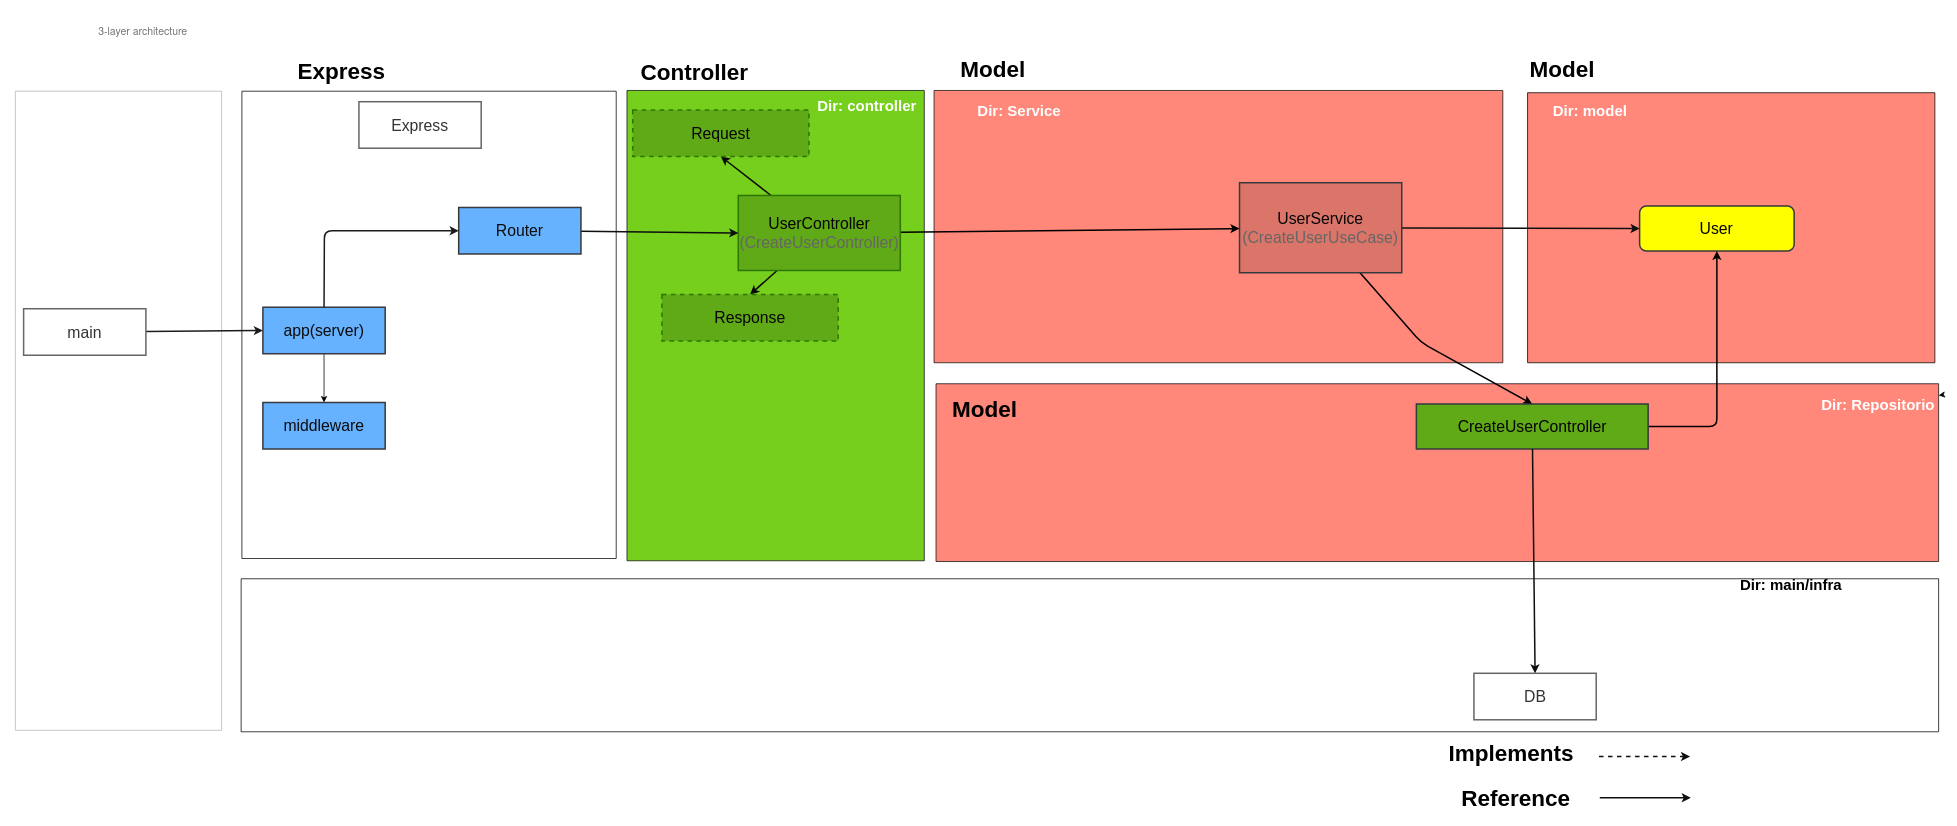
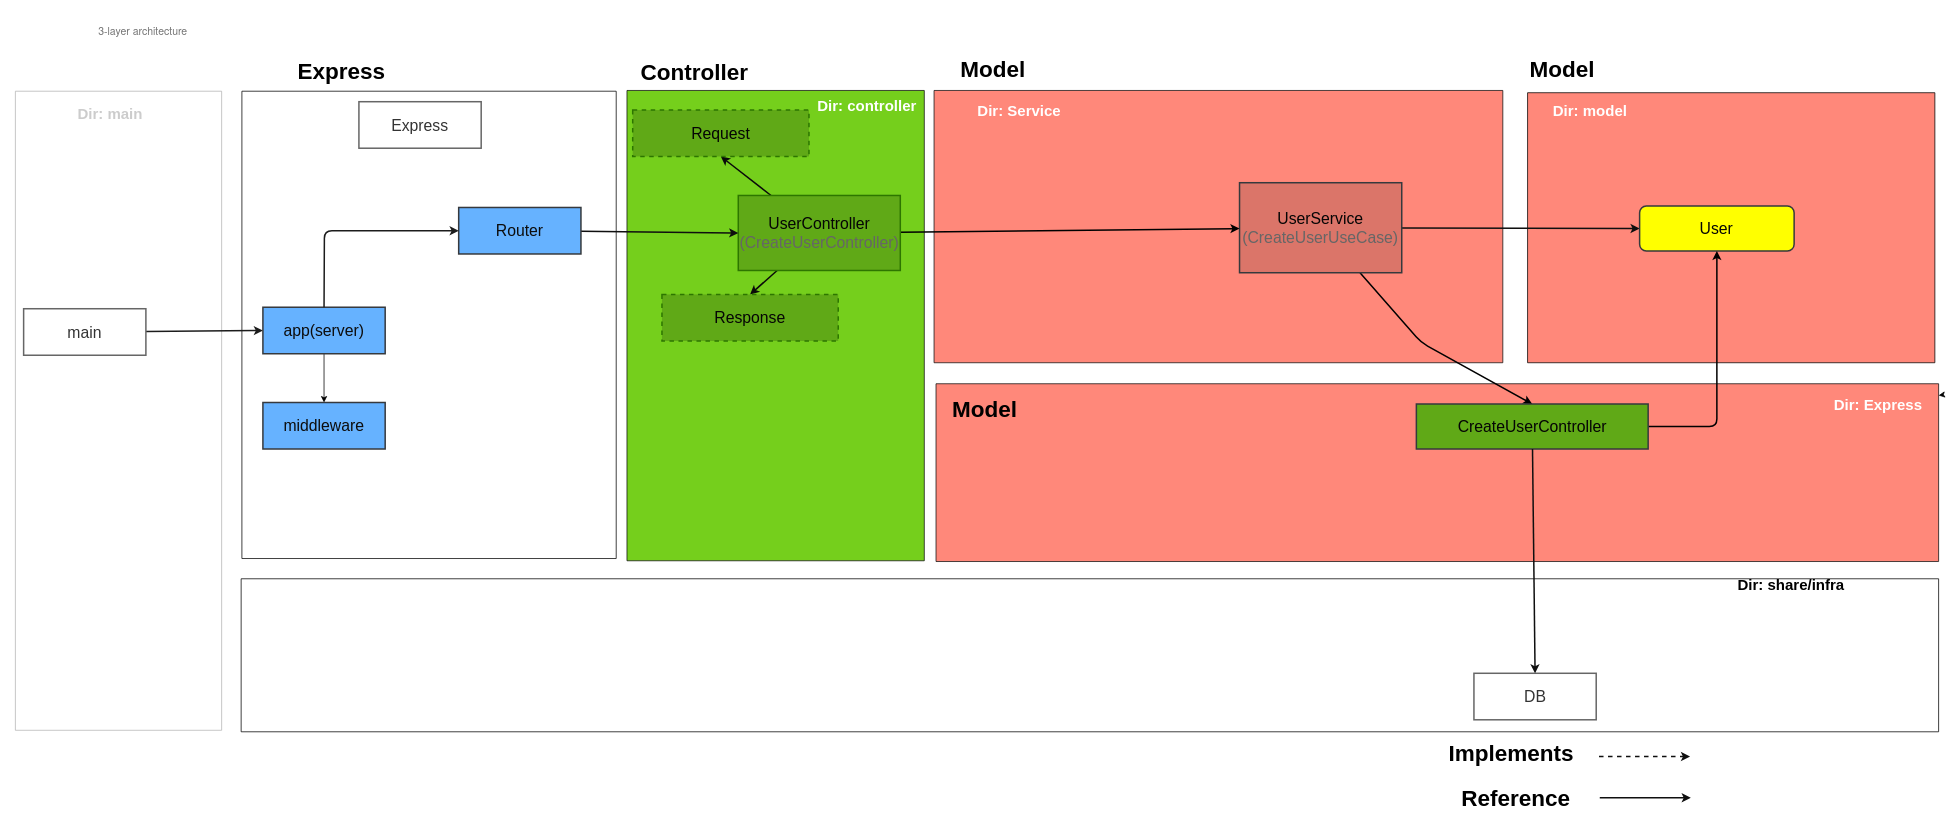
none -> (110, 113)
(1878, 405) -> (1878, 405)
(1791, 585) -> (1791, 585)
